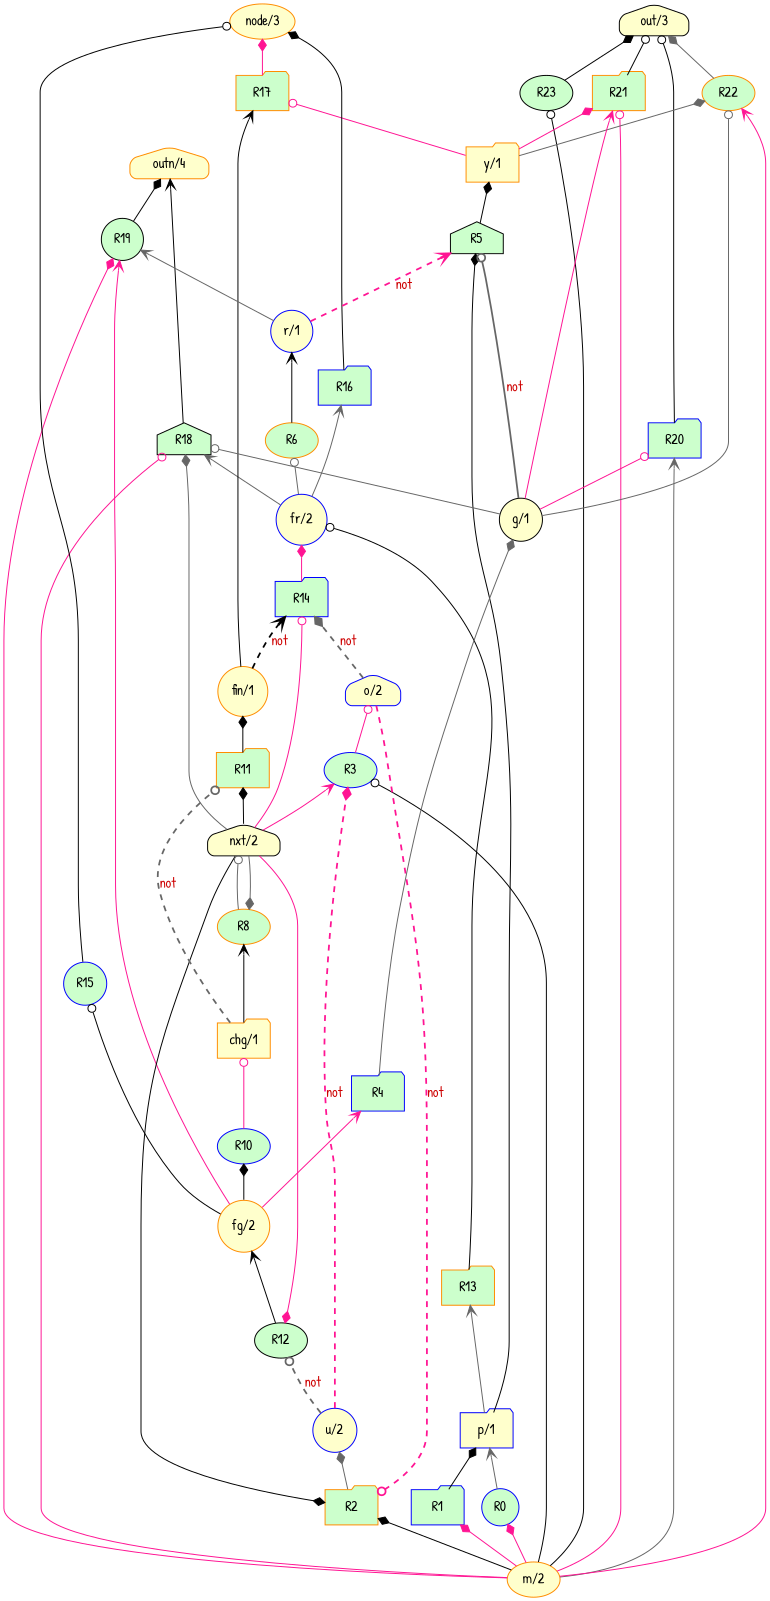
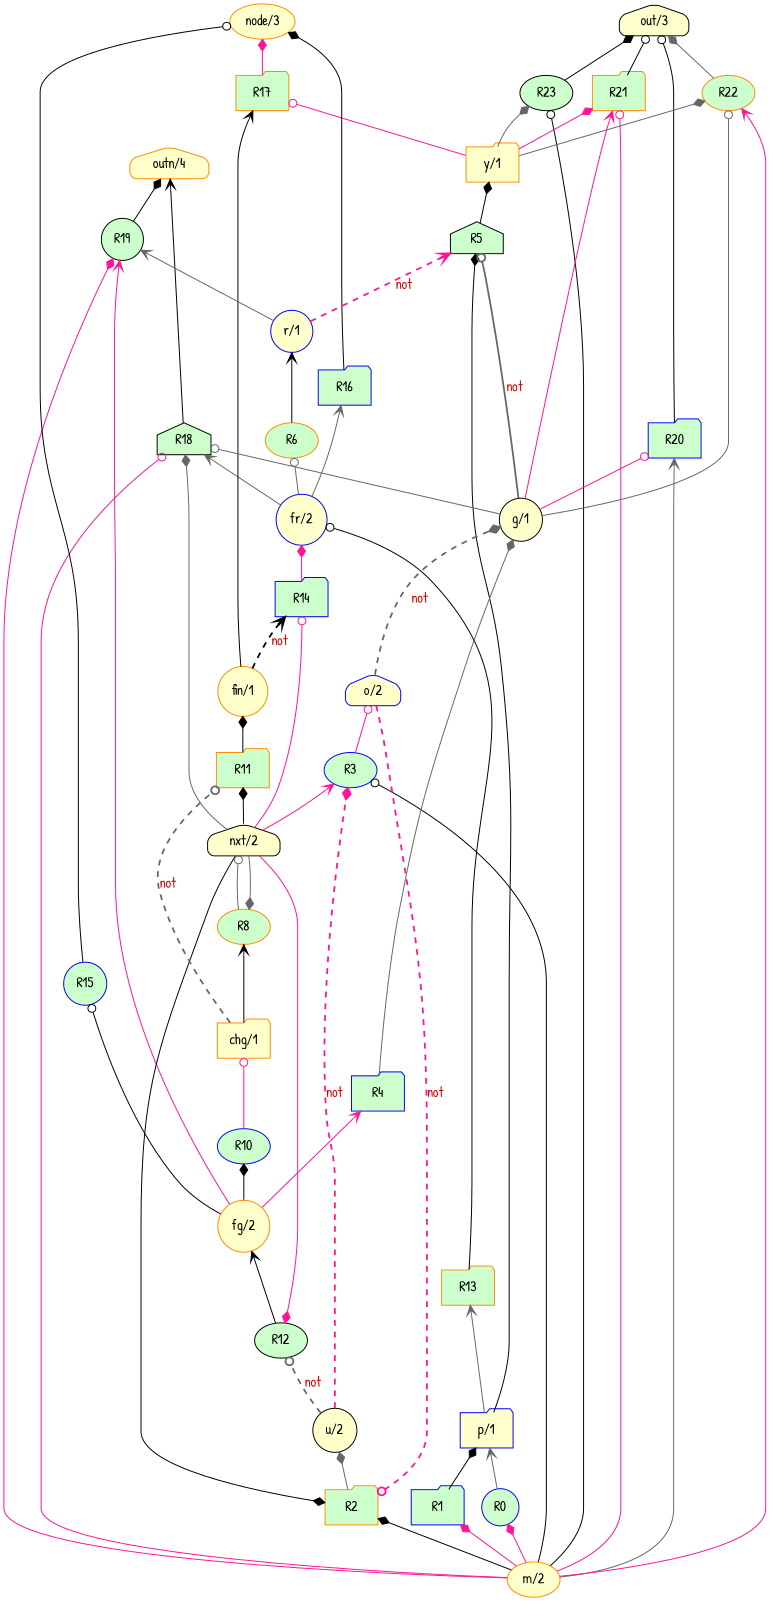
none -> (507, 129)
(343, 652) -> (409, 585)
(335, 1430) -> (335, 1430)
